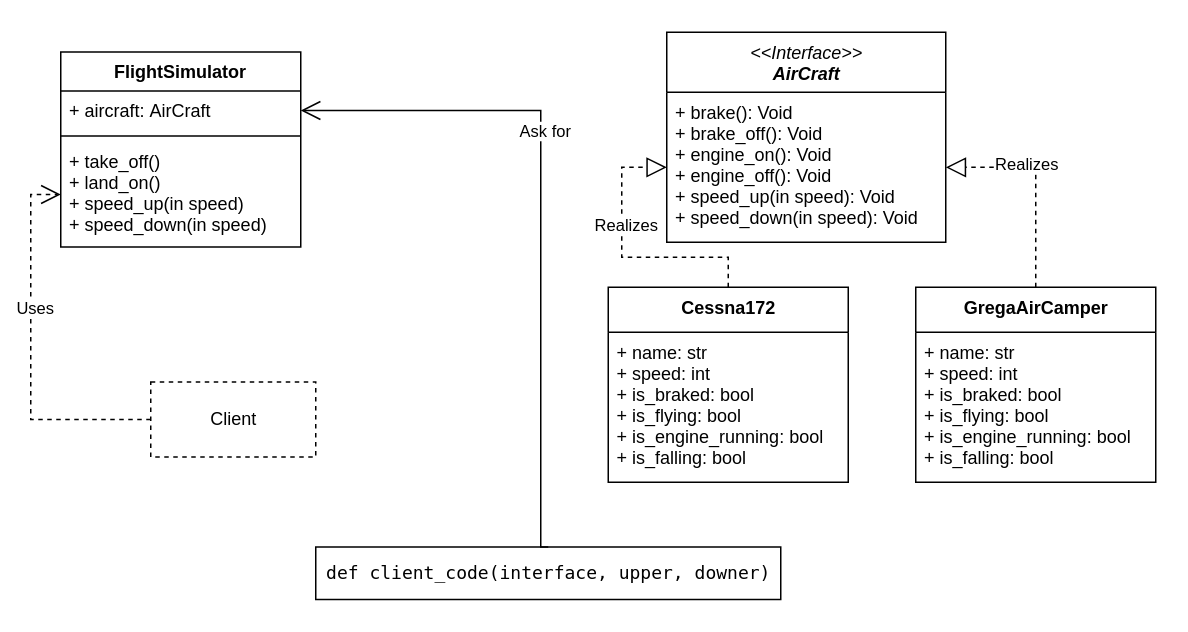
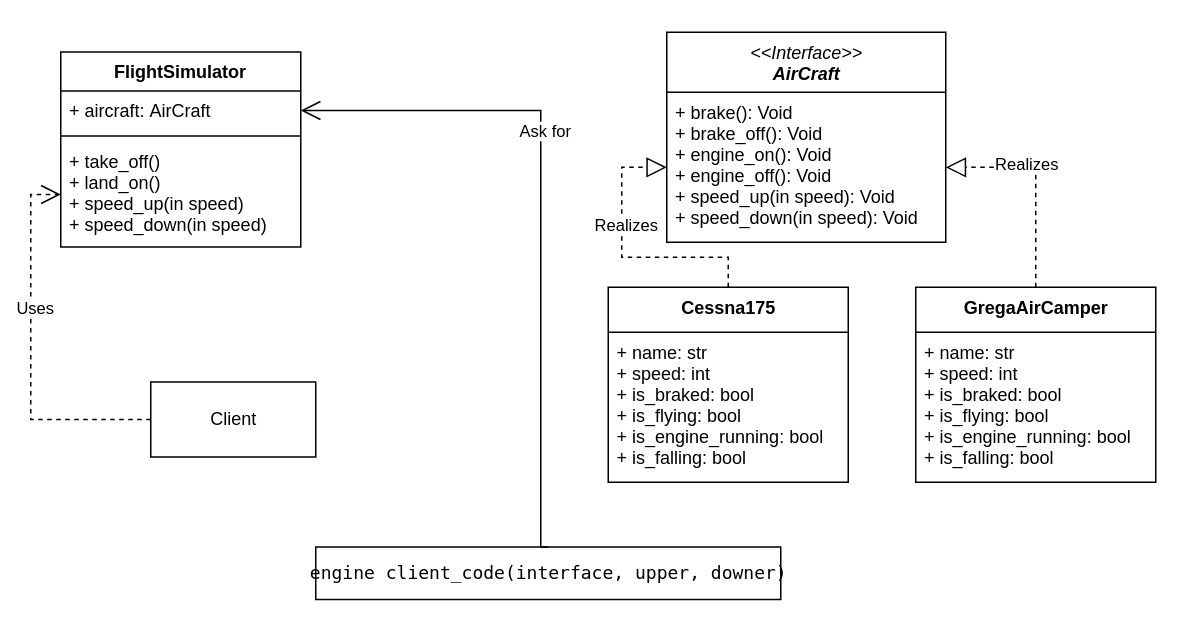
(729, 309) -> (729, 309)
(233, 419) -> (233, 419)
(549, 574) -> (549, 574)
